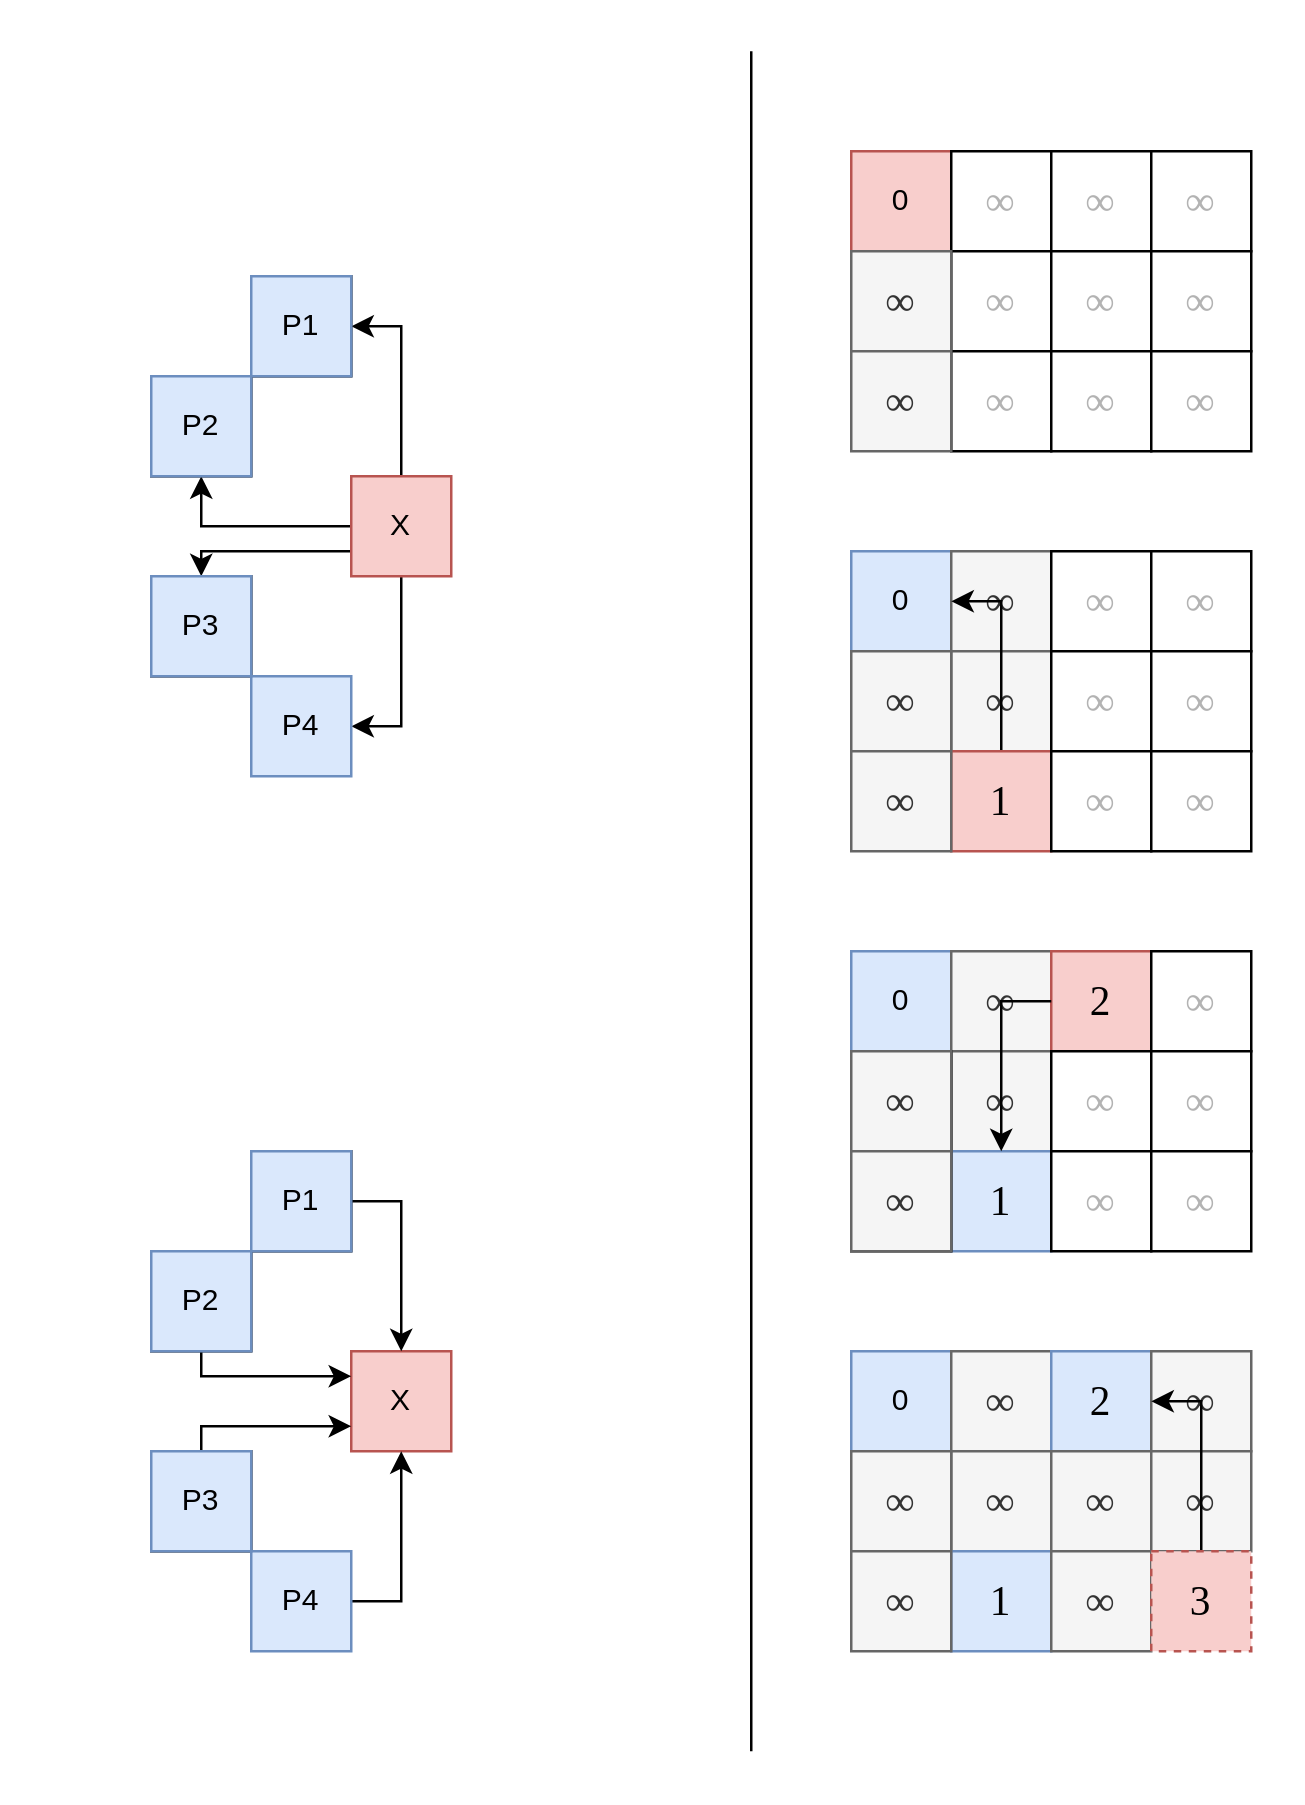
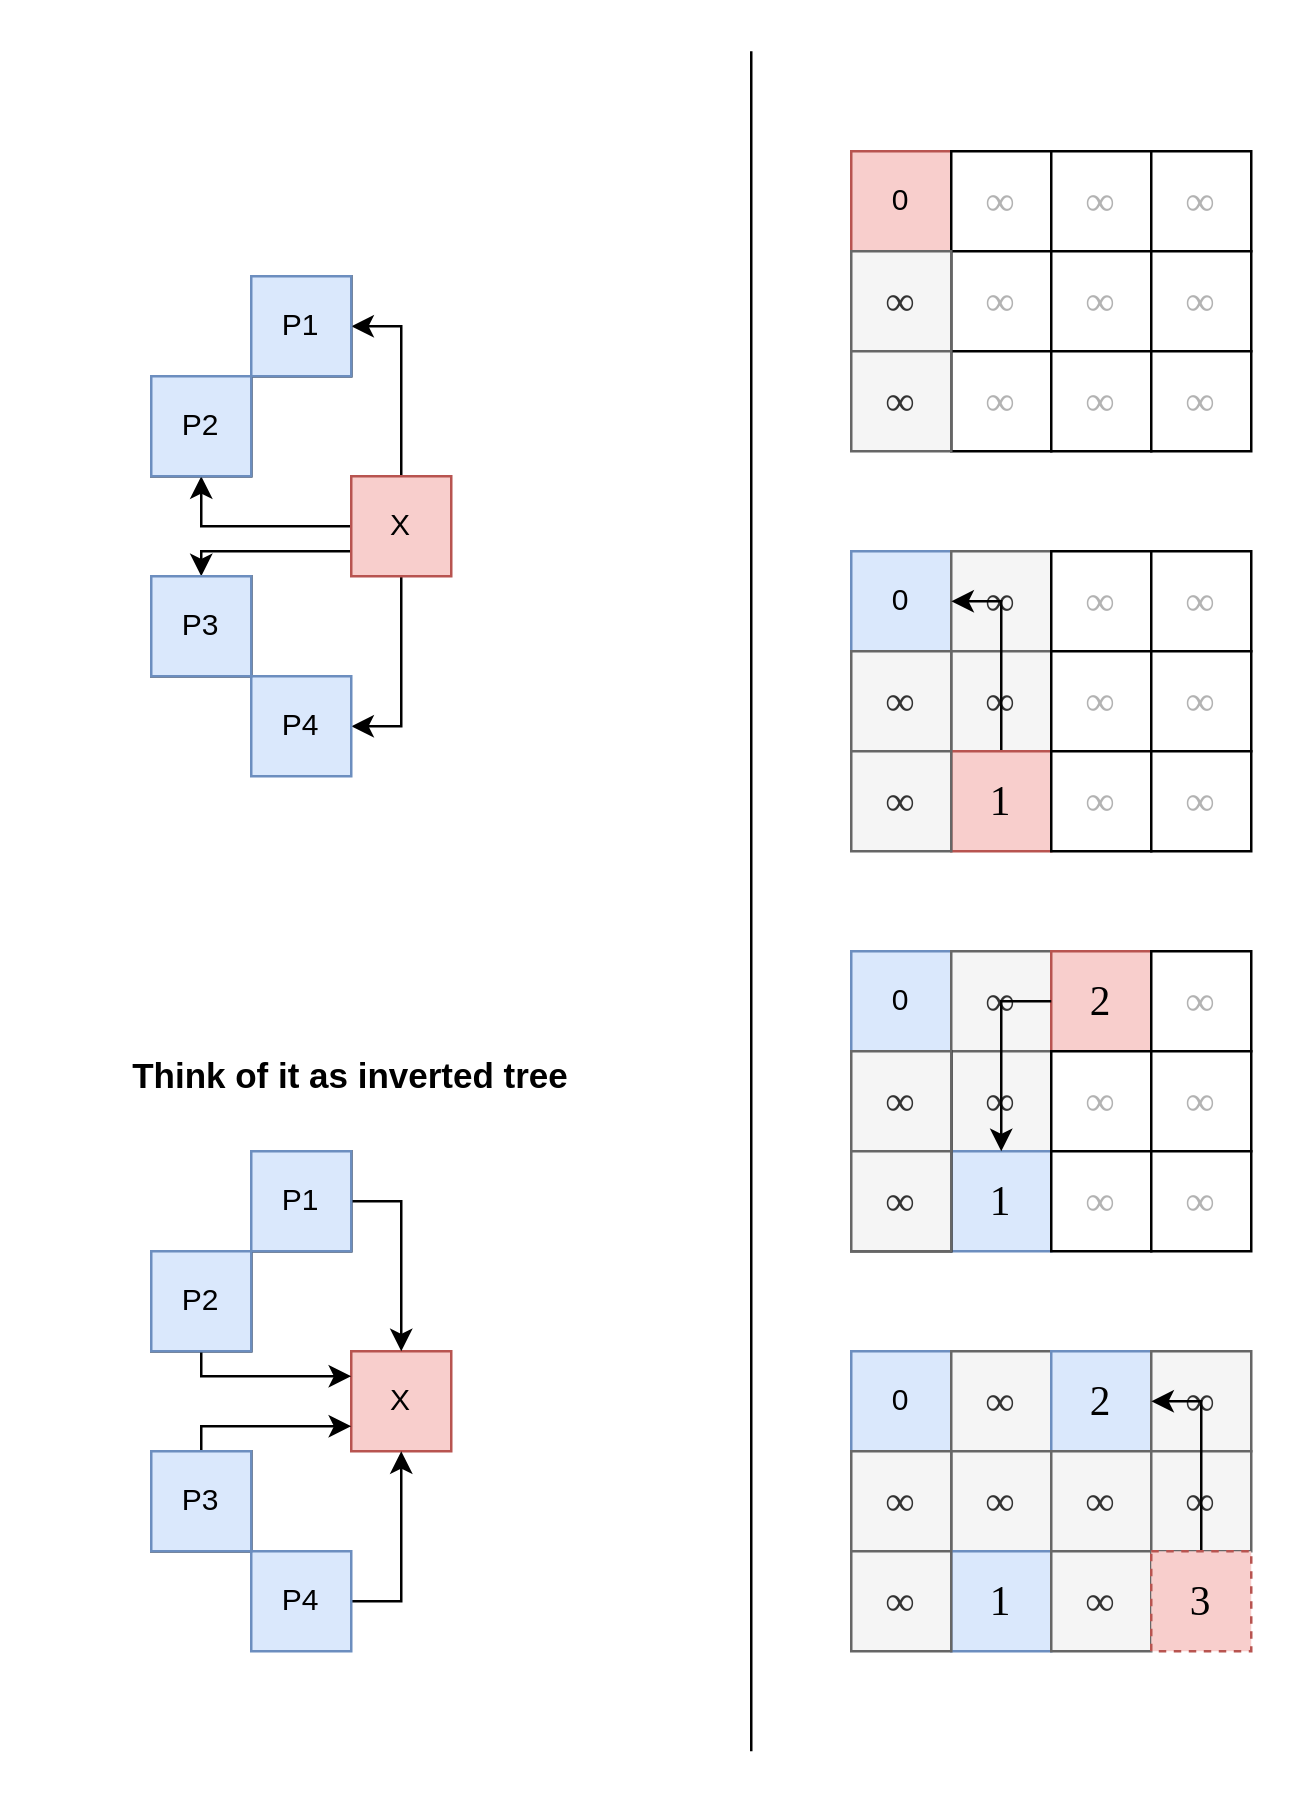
none -> (351, 1076)
